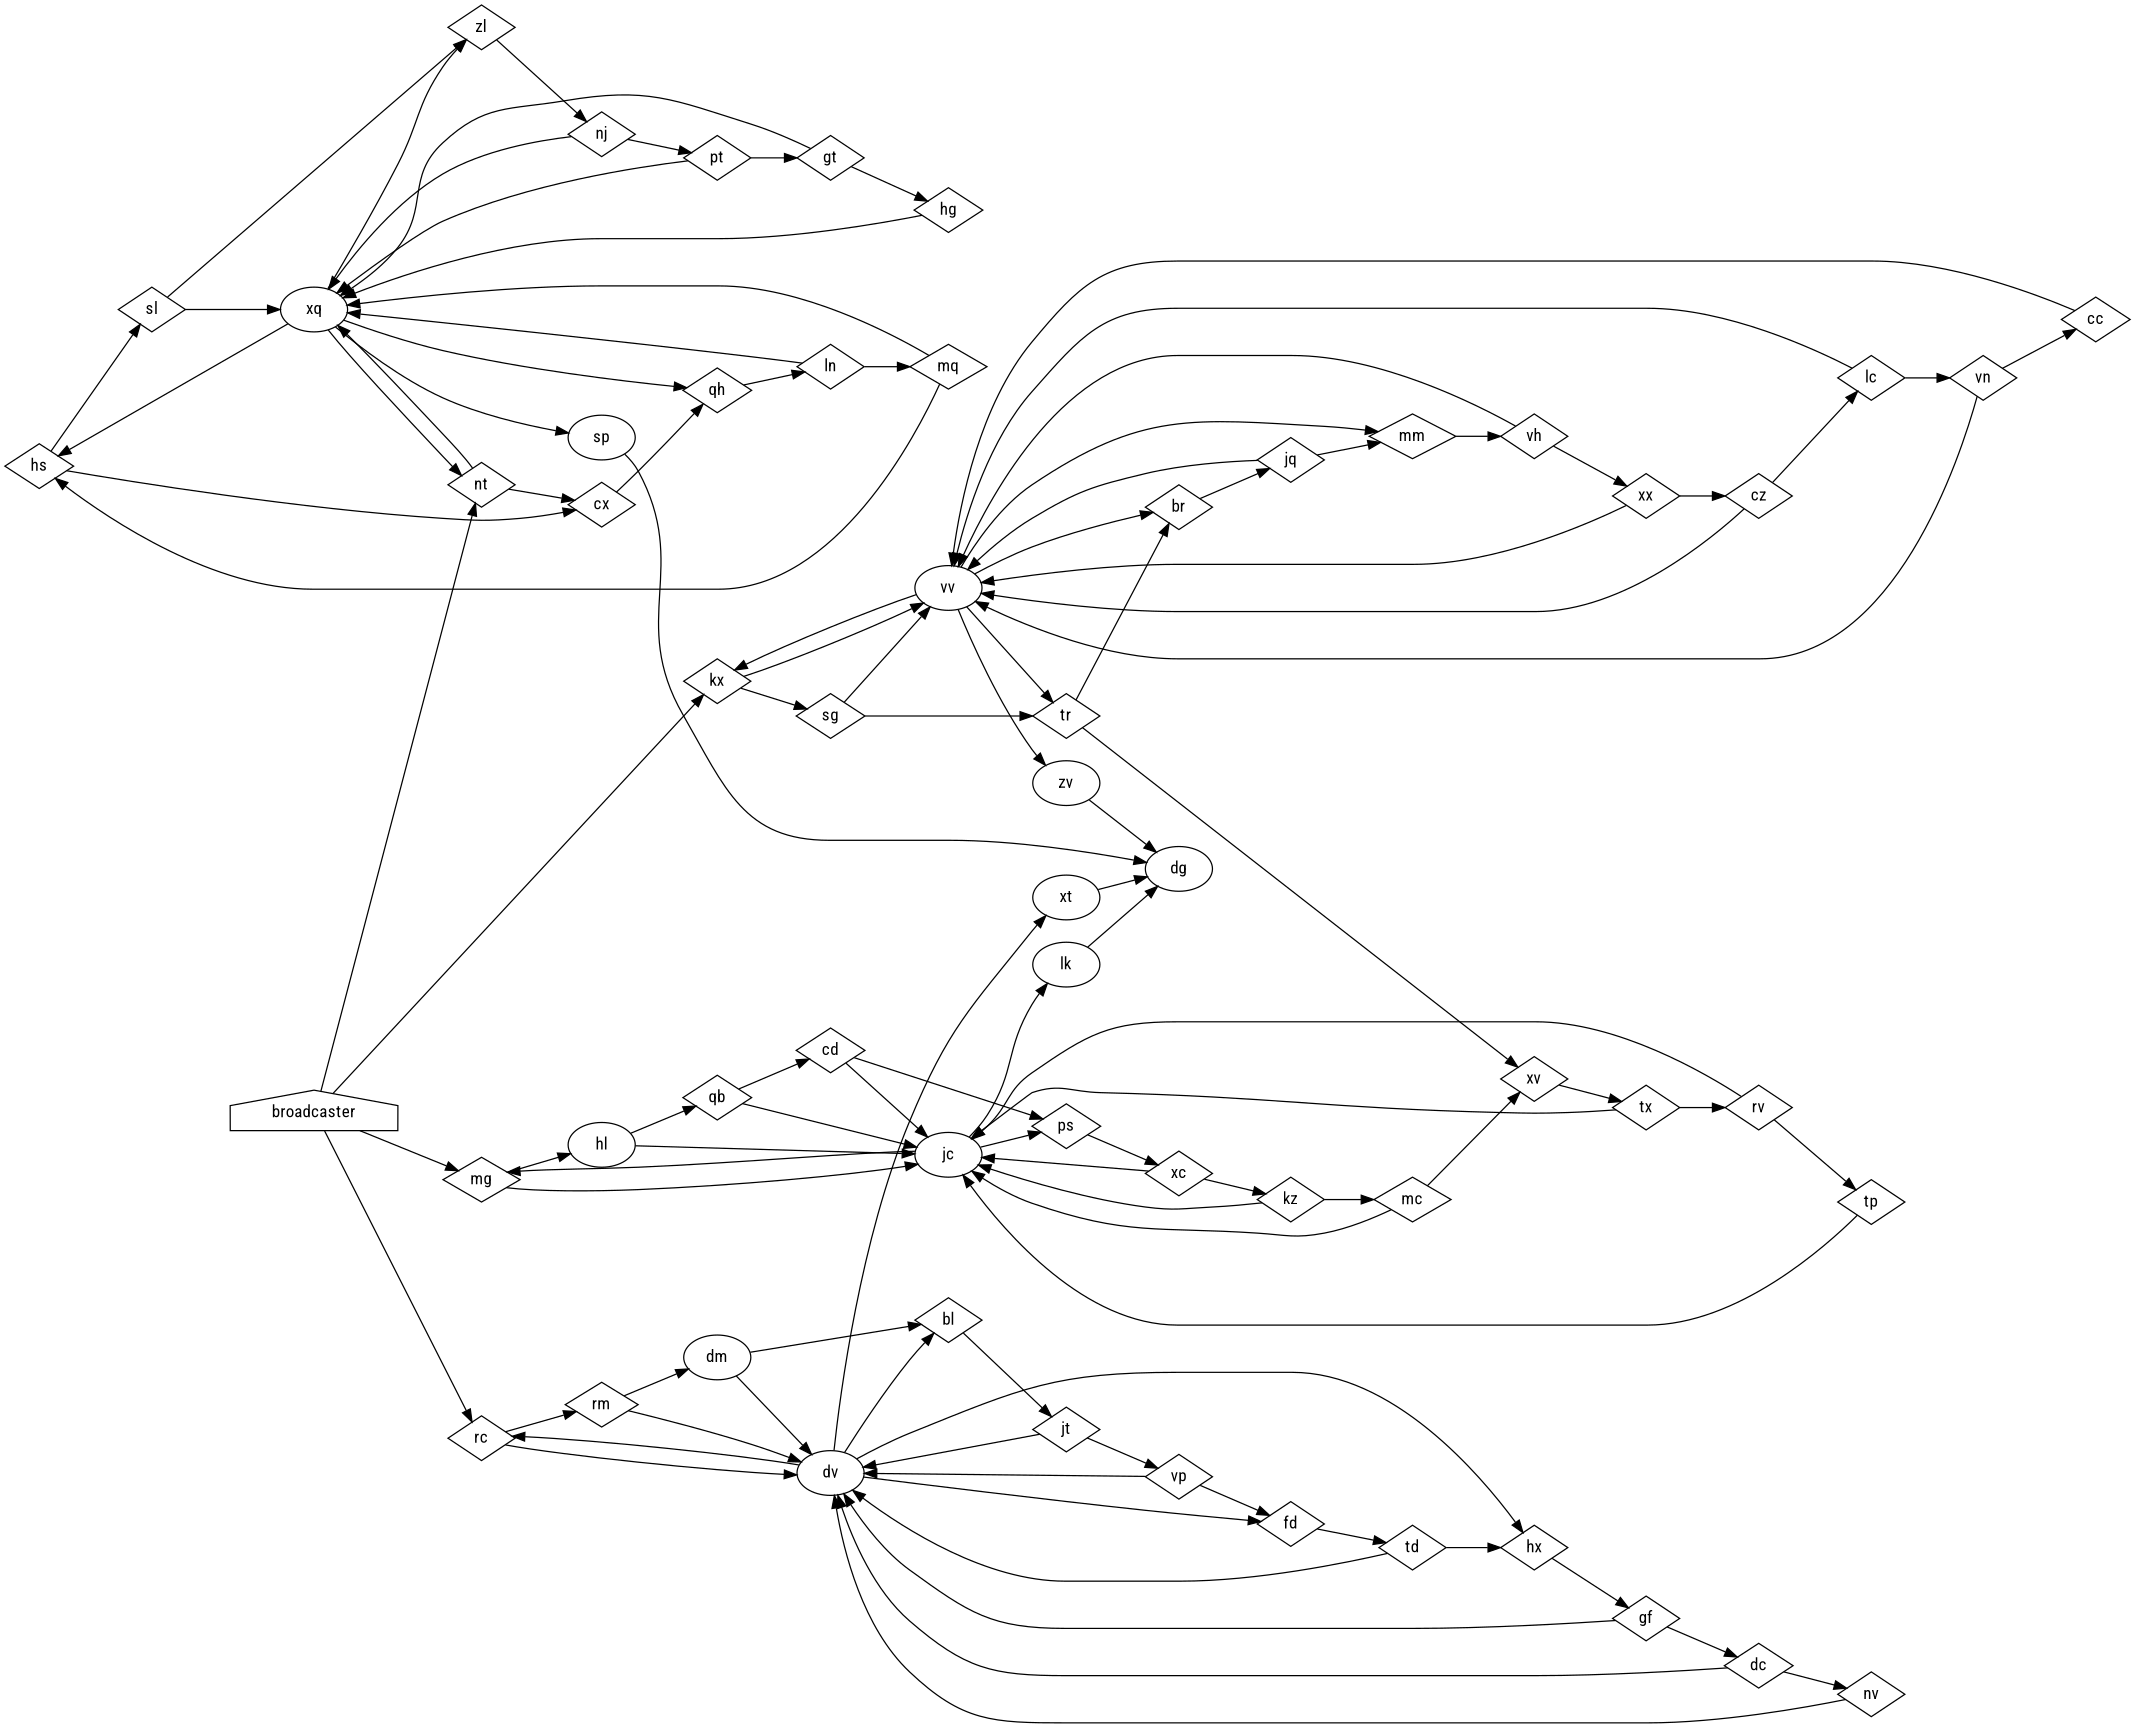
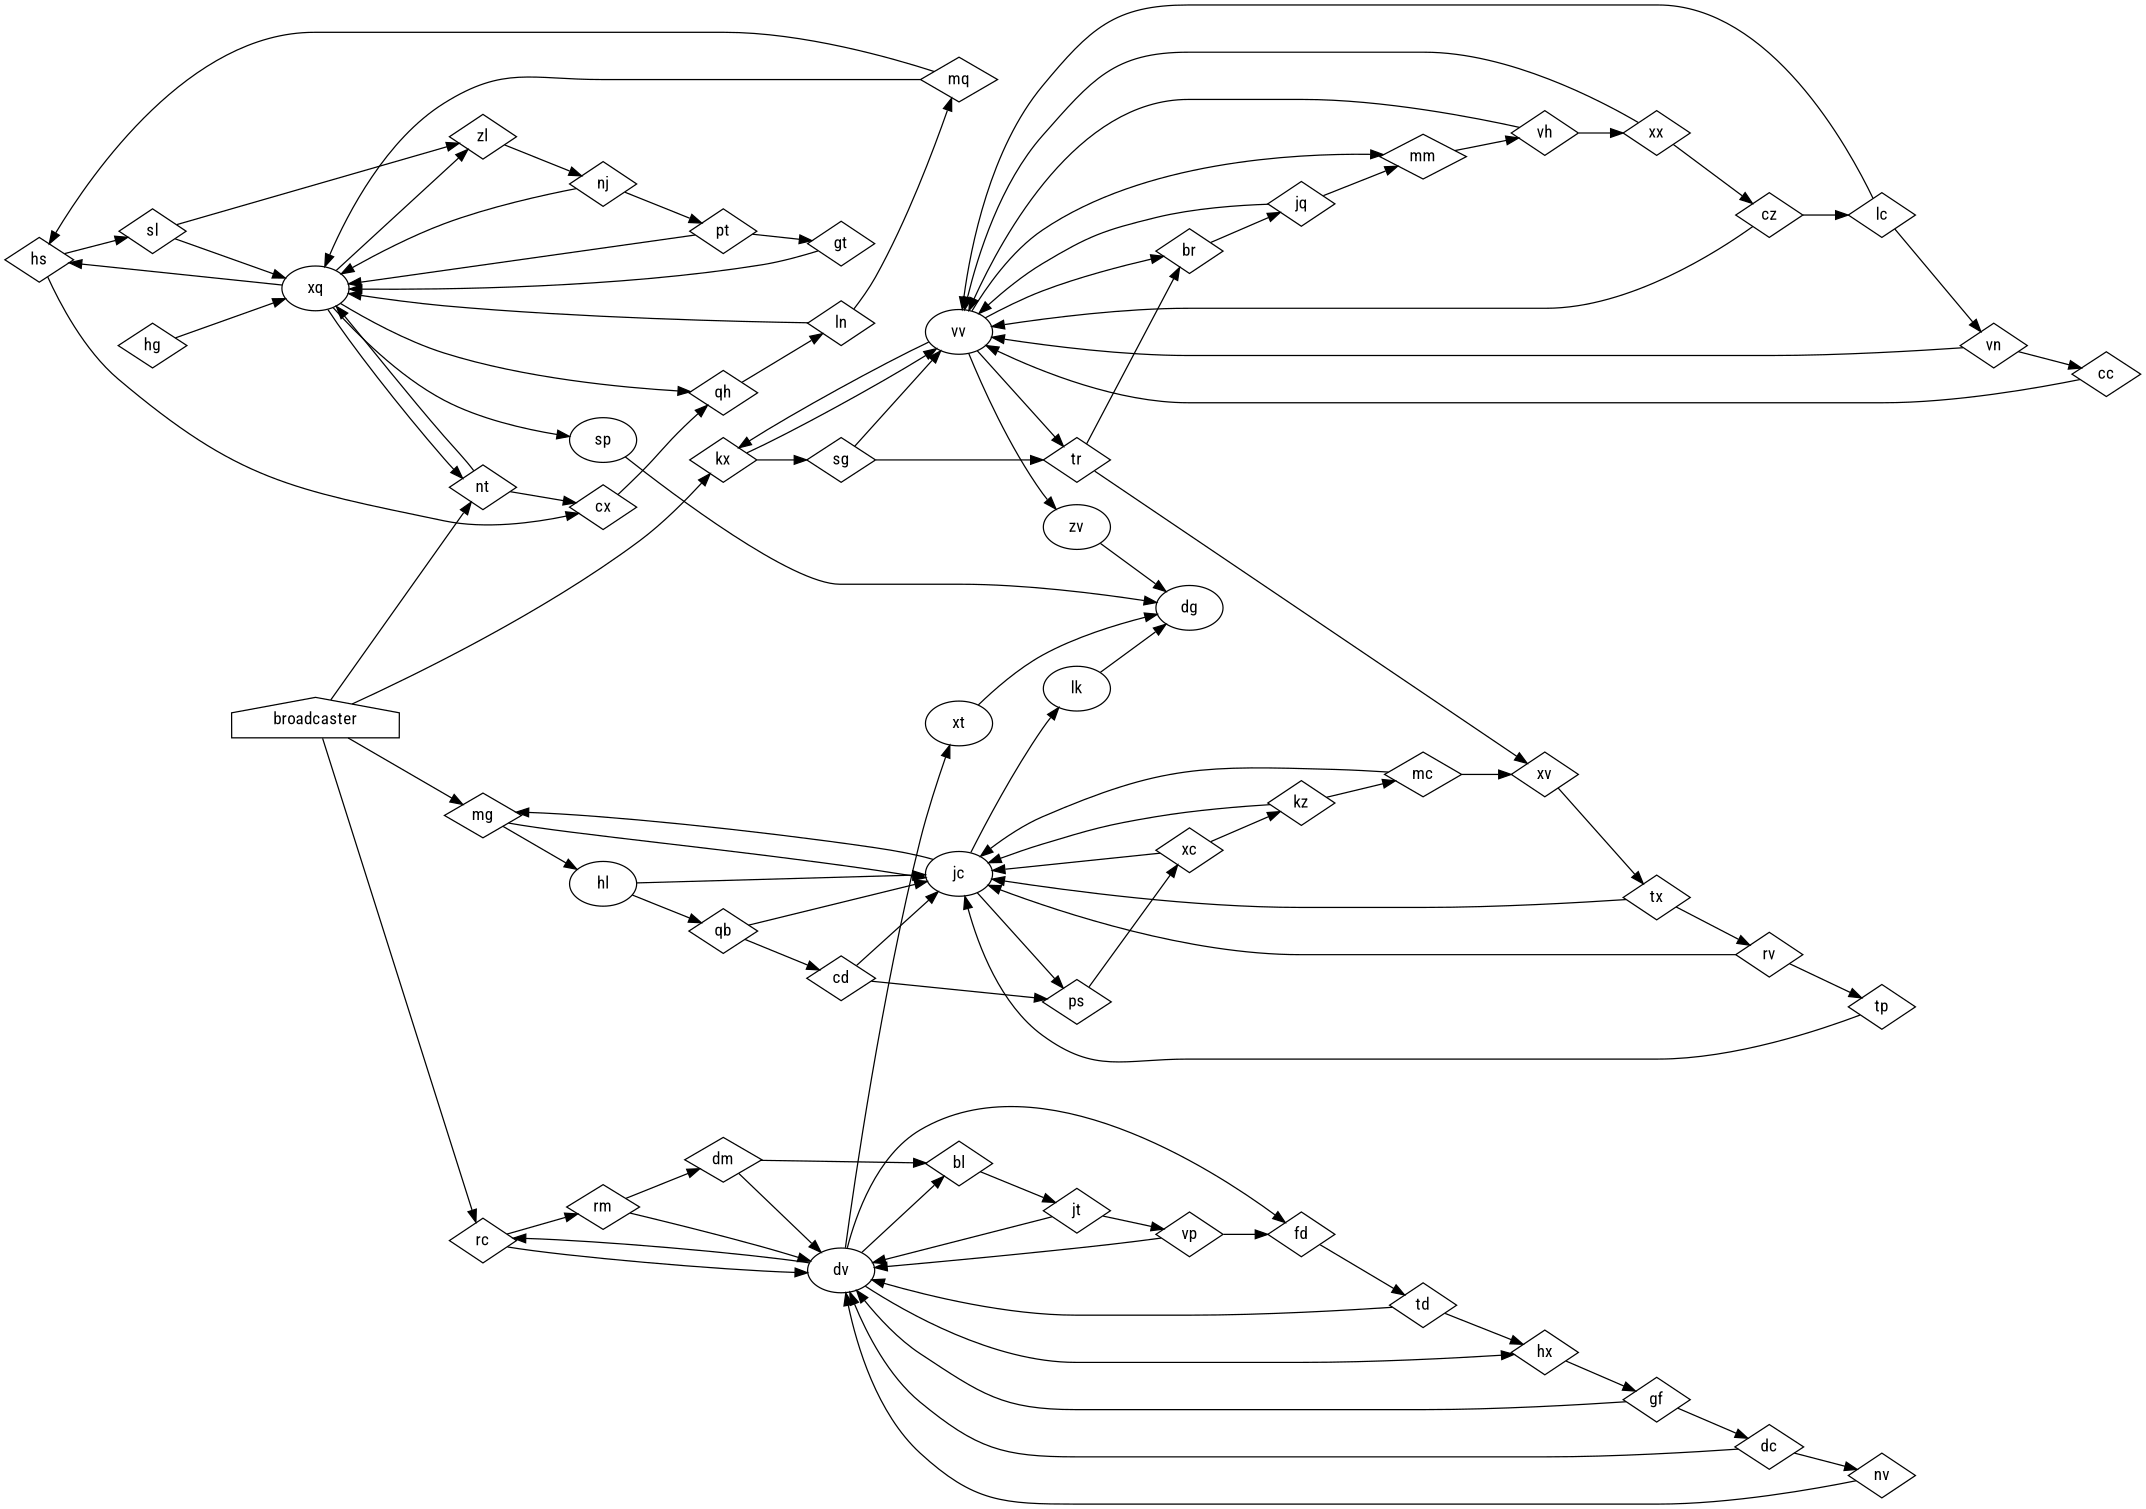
(884, 181) -> none
(717, 1357) -> (723, 1160)
